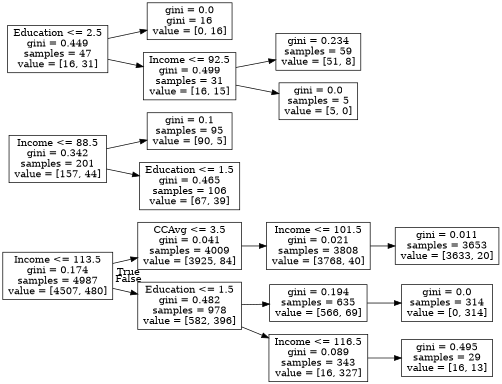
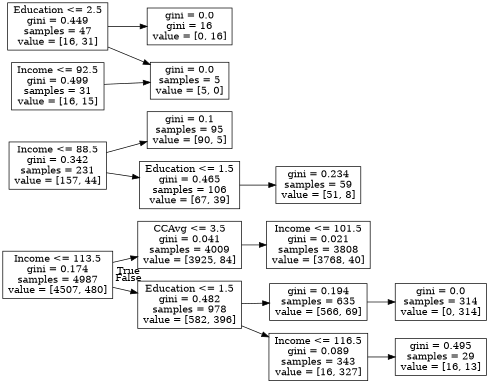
(122, 62) -> (126, 54)
(252, 64) -> (254, 185)
(58, 159) -> (58, 166)
(447, 246) -> none
